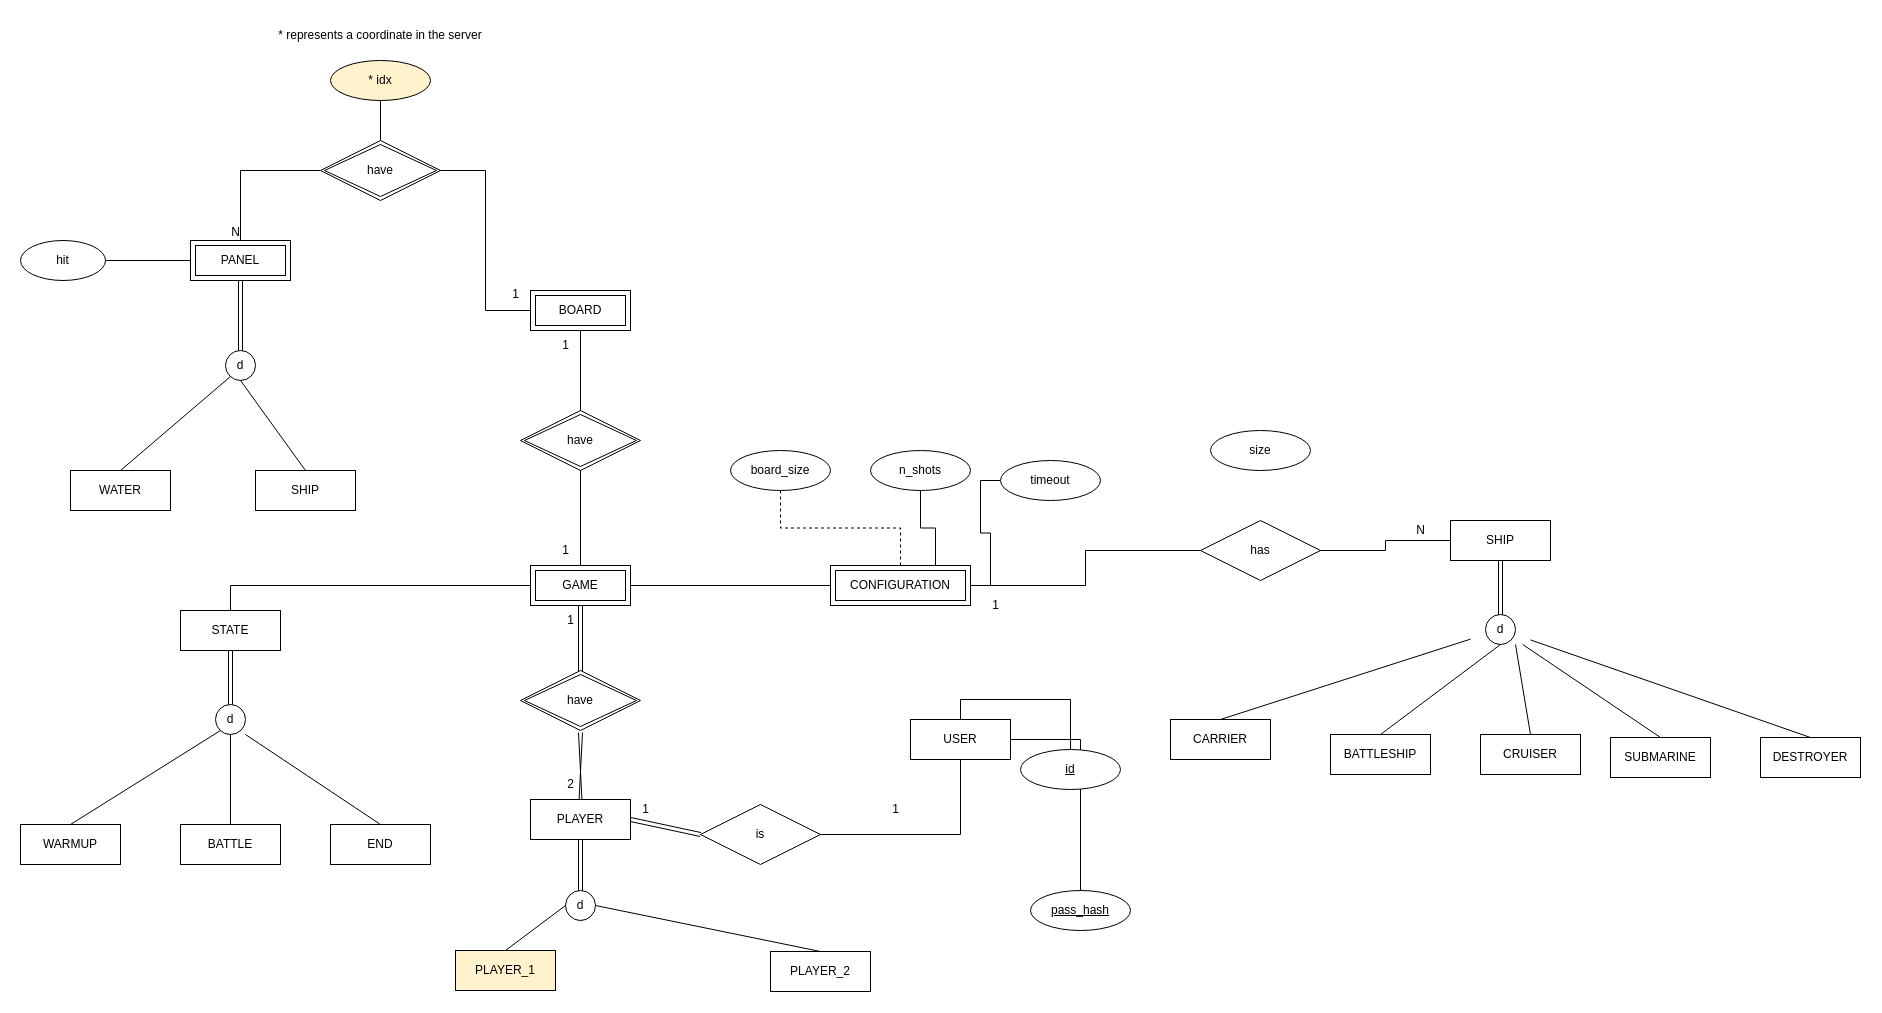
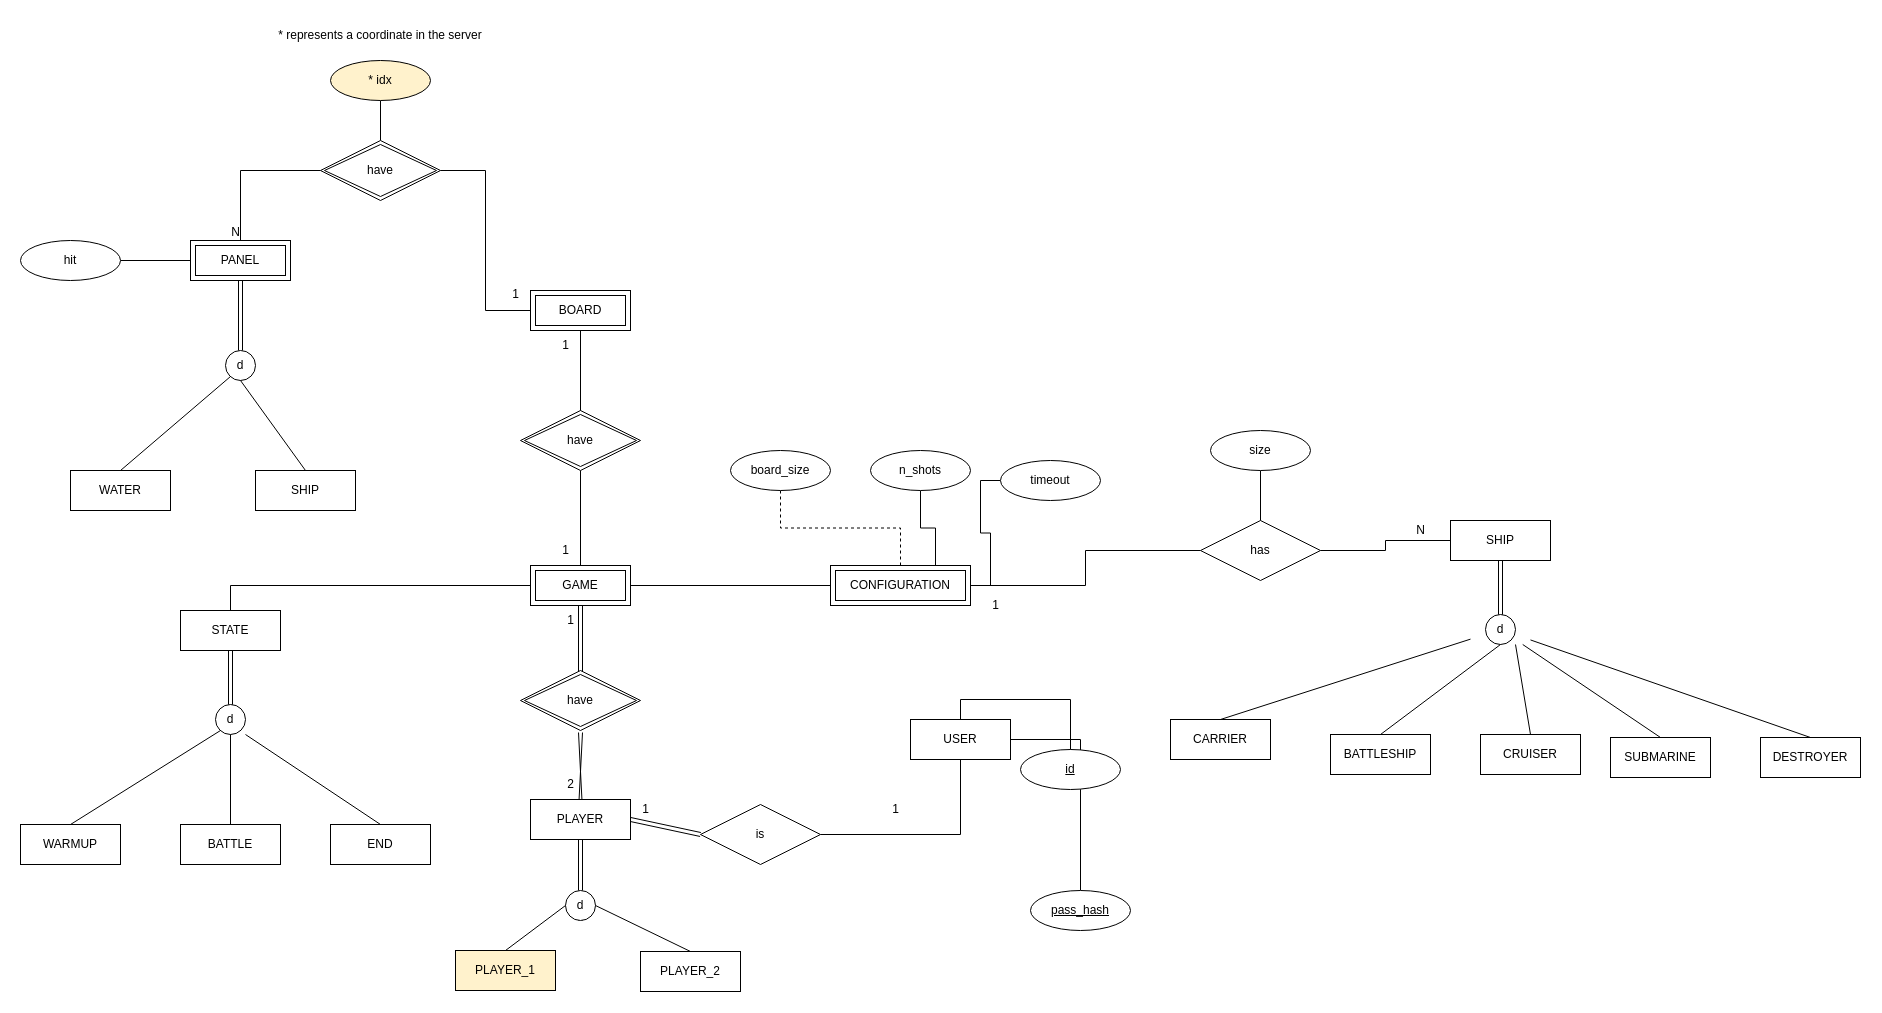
(63, 261) -> (71, 261)
none -> (1261, 496)
(821, 972) -> (691, 972)
